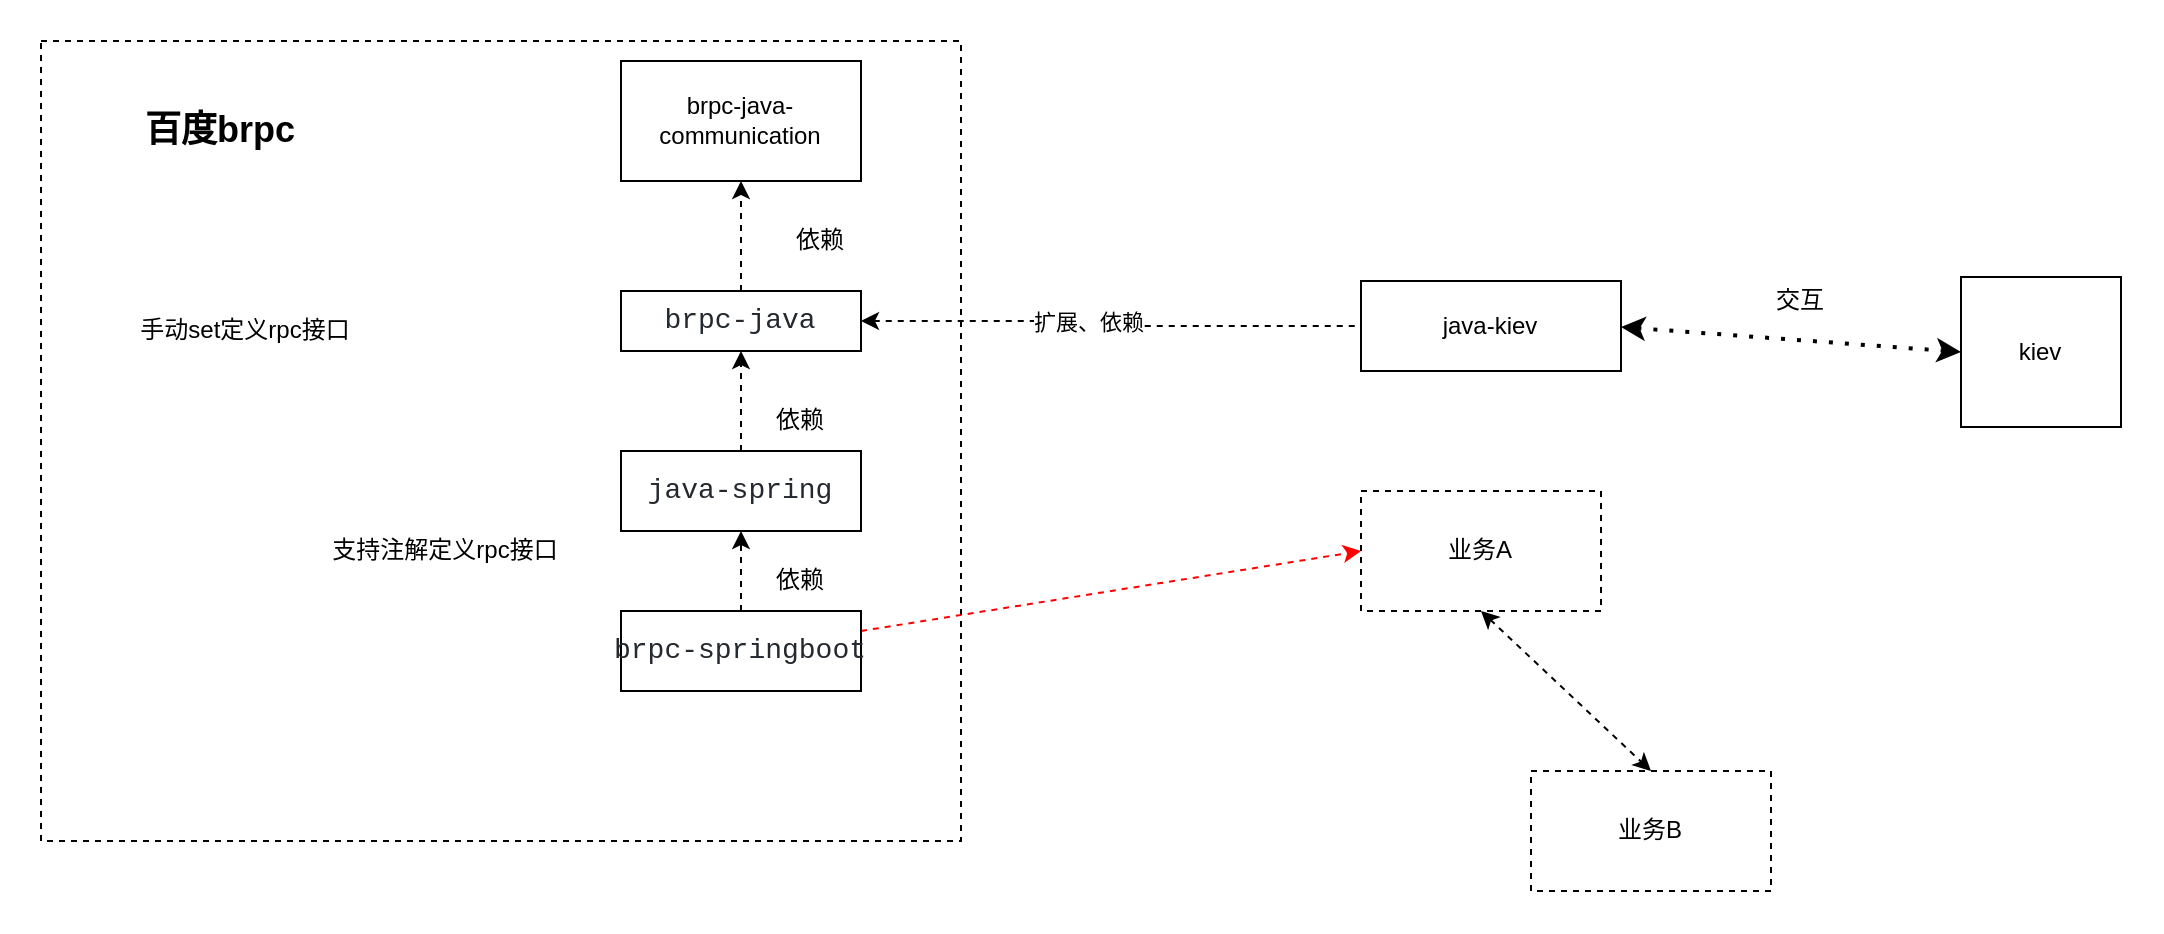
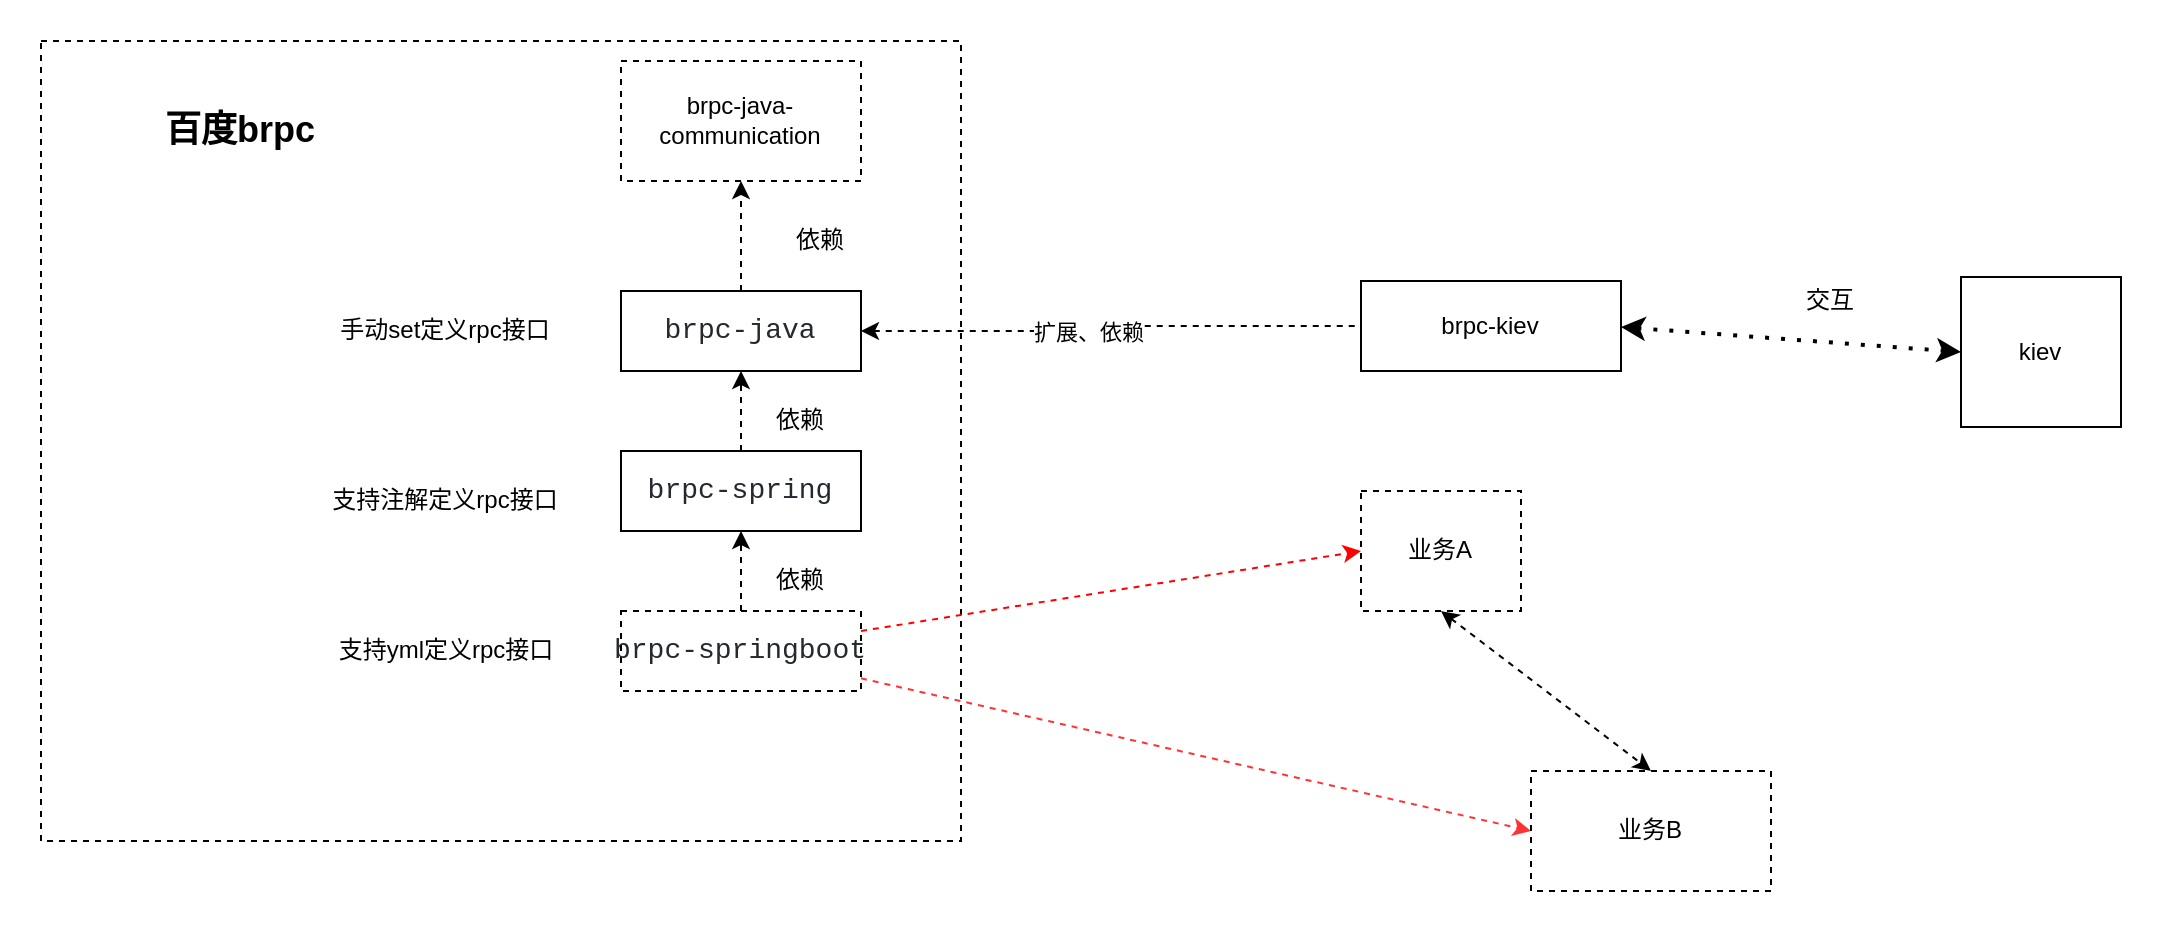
(741, 121) -> (741, 121)
(221, 131) -> (241, 131)
(1801, 301) -> (1831, 301)
(741, 321) -> (741, 331)
(1491, 327) -> (1491, 327)
(246, 331) -> (446, 331)
(741, 491) -> (741, 491)
(446, 551) -> (446, 501)
(1481, 551) -> (1441, 551)
none -> (446, 651)
(741, 651) -> (741, 651)
none -> (1190, 753)
